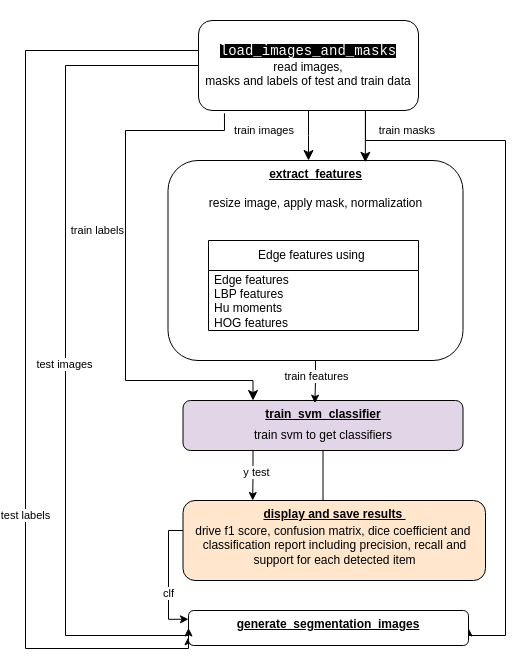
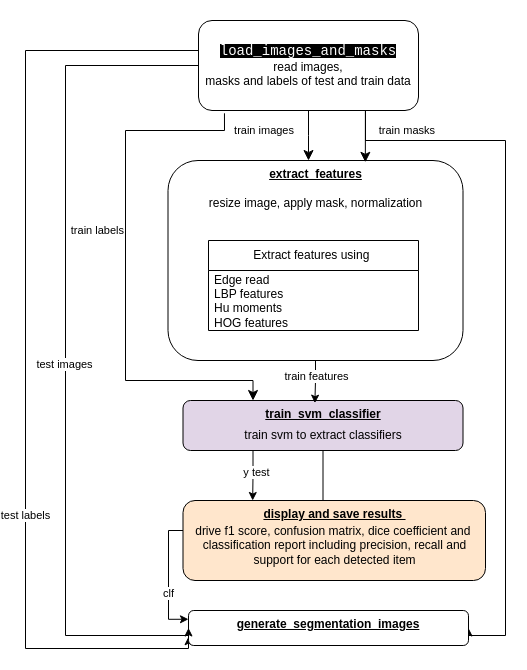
(314, 256) -> (314, 256)
(257, 301) -> (253, 301)
(324, 436) -> (324, 436)
